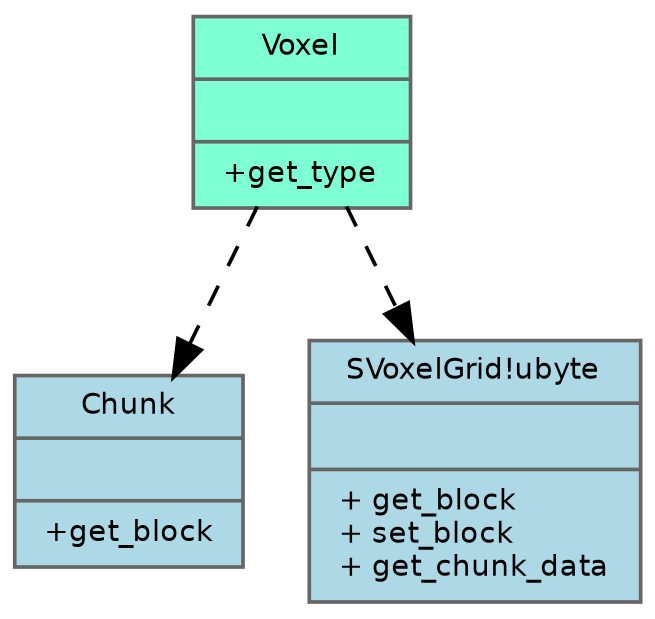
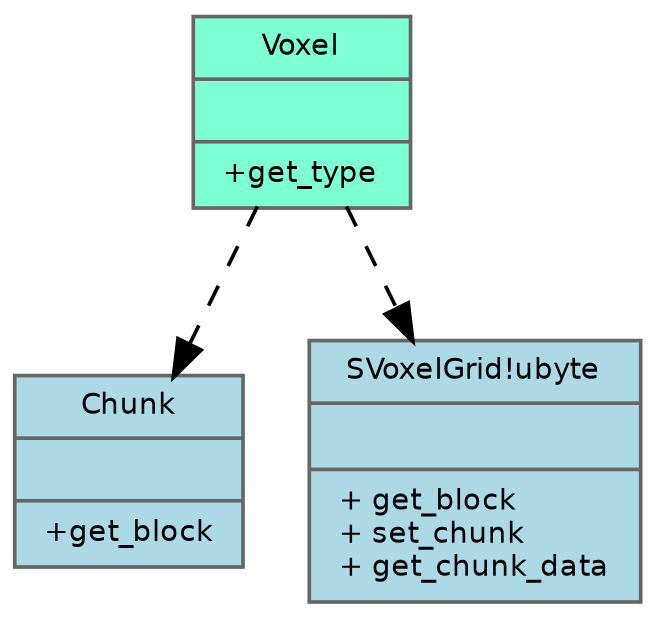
(427, 534) -> (433, 534)
